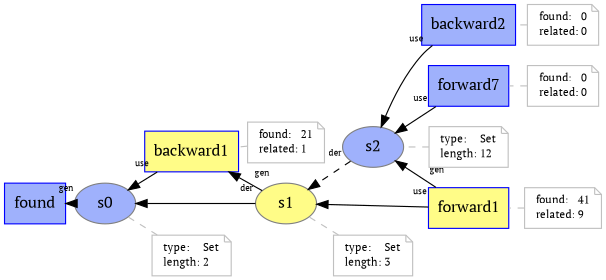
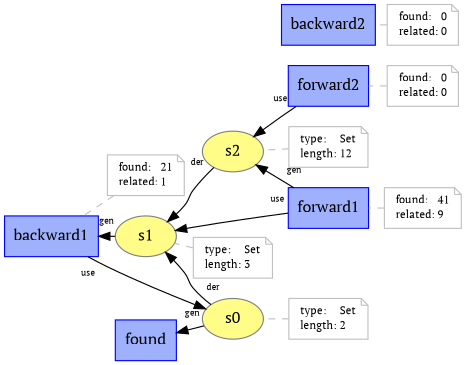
(405, 78) -> none
(469, 86) -> (328, 86)
(373, 147) -> (233, 151)
(192, 151) -> (51, 236)
(334, 172) -> (194, 190)
(105, 204) -> (233, 319)
(201, 204) -> (190, 284)
(469, 208) -> (328, 208)
